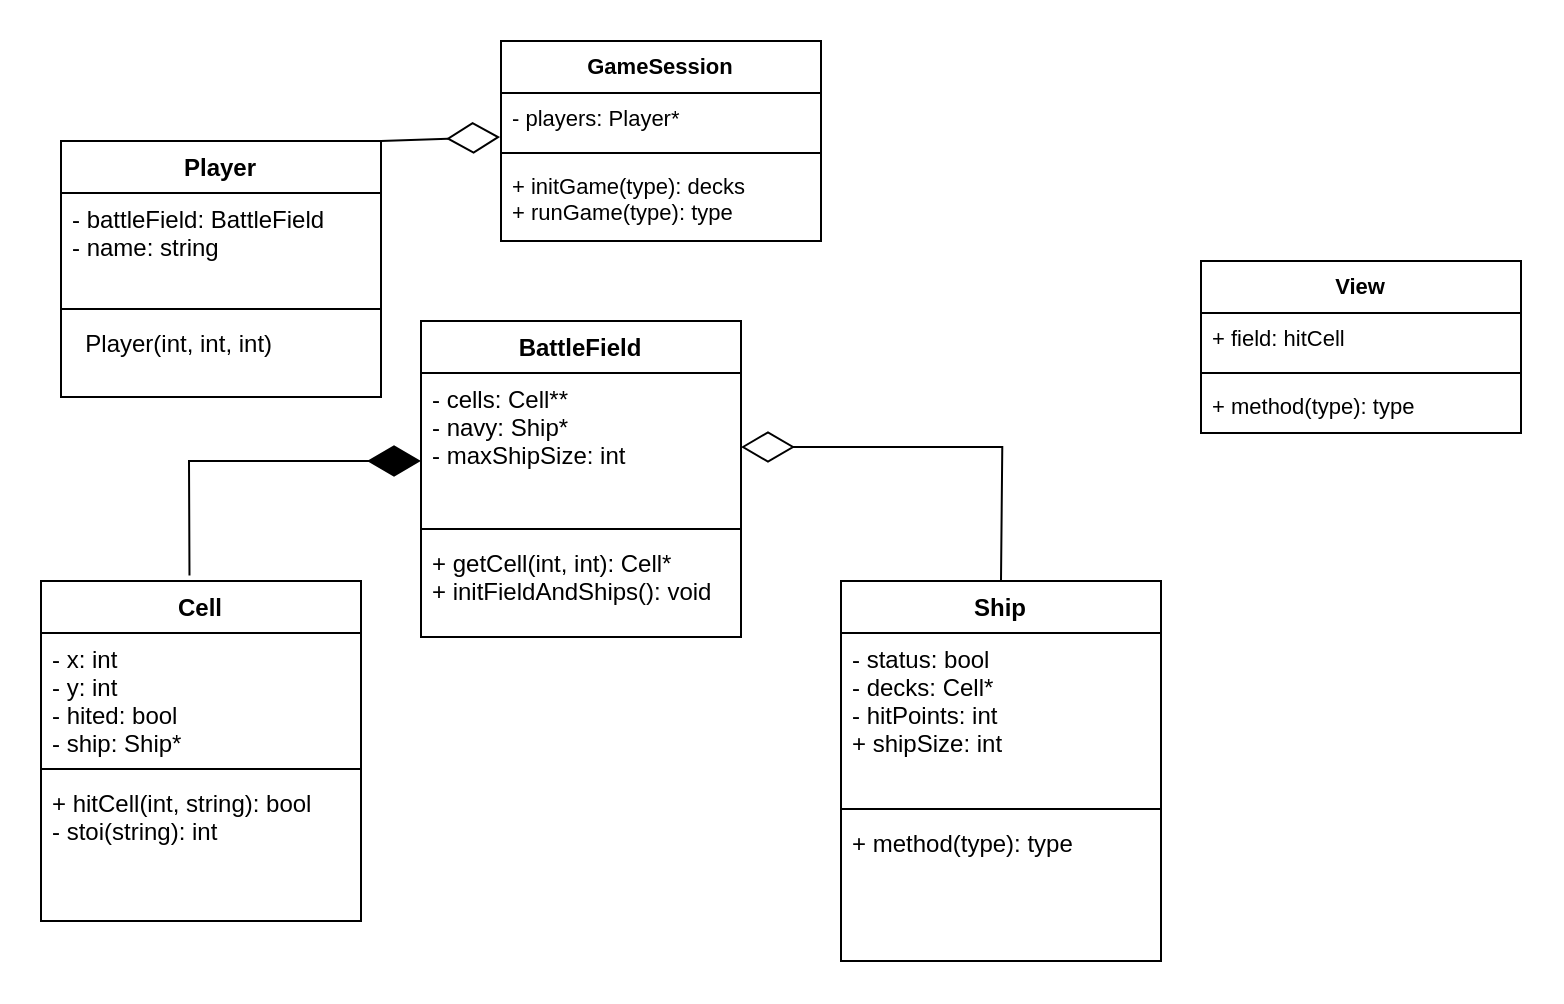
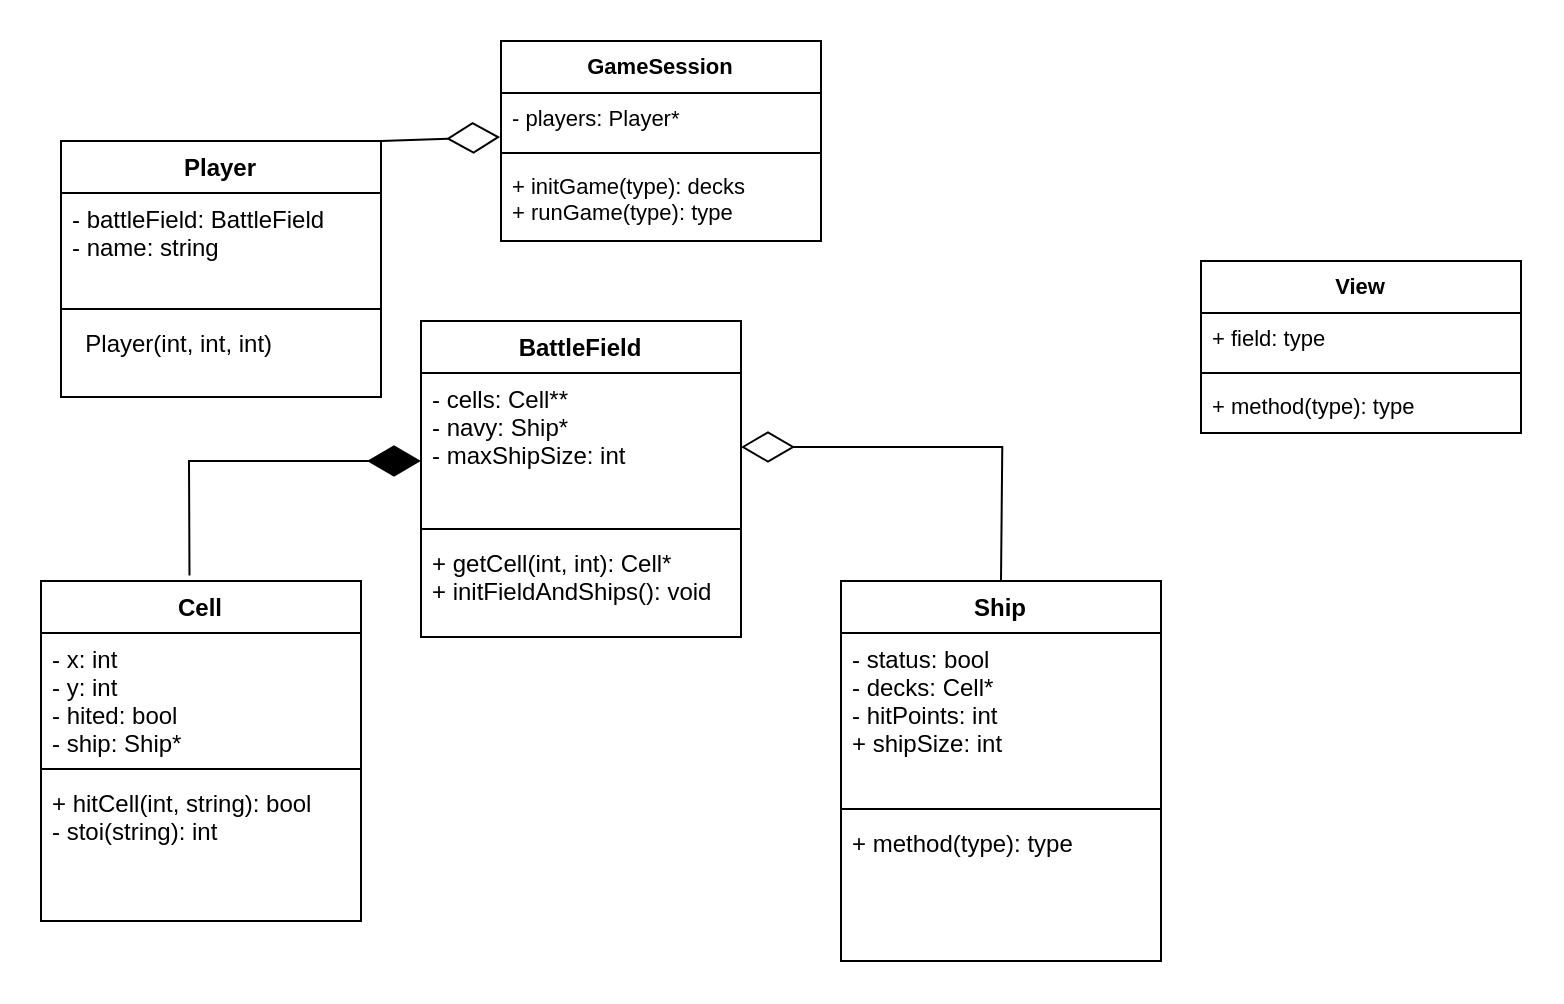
(1288, 339) -> (1278, 339)
